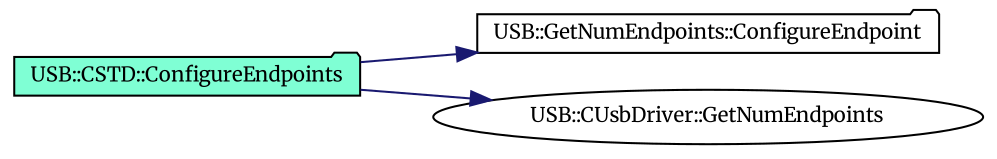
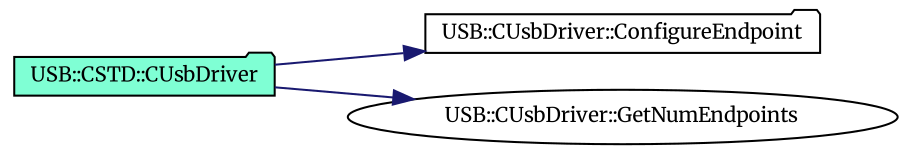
(708, 34) -> (623, 34)
(187, 76) -> (144, 76)
